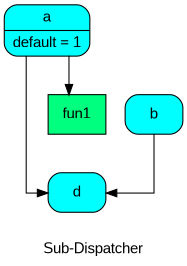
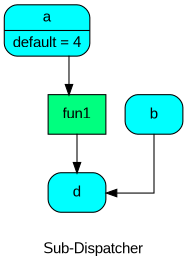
(47, 43) -> (47, 43)
(26, 130) -> (77, 148)
